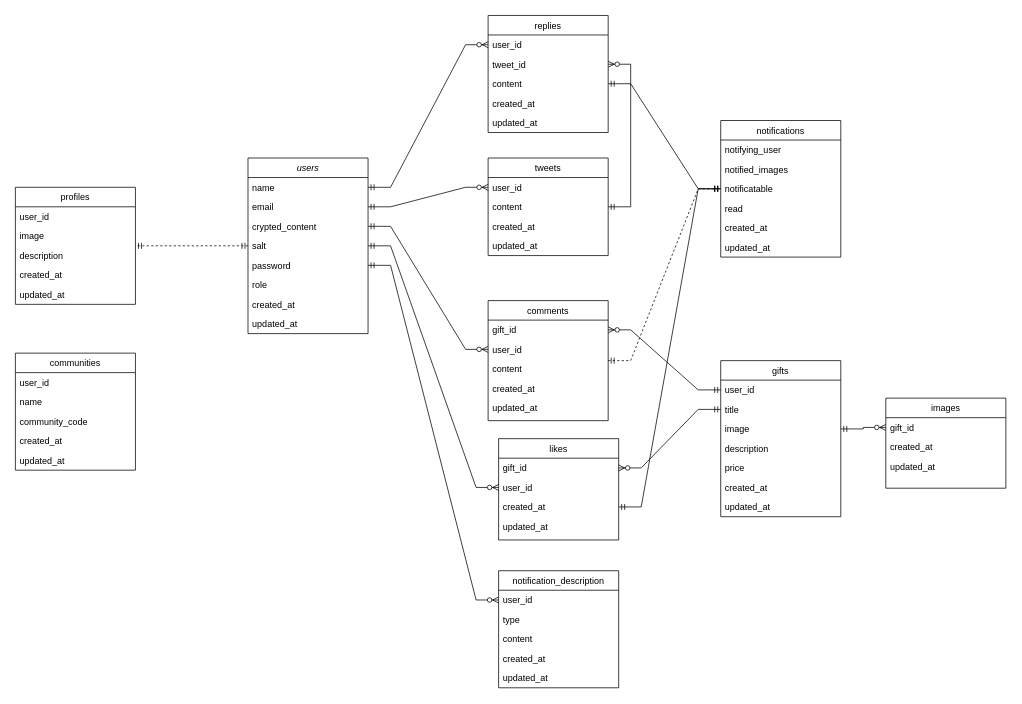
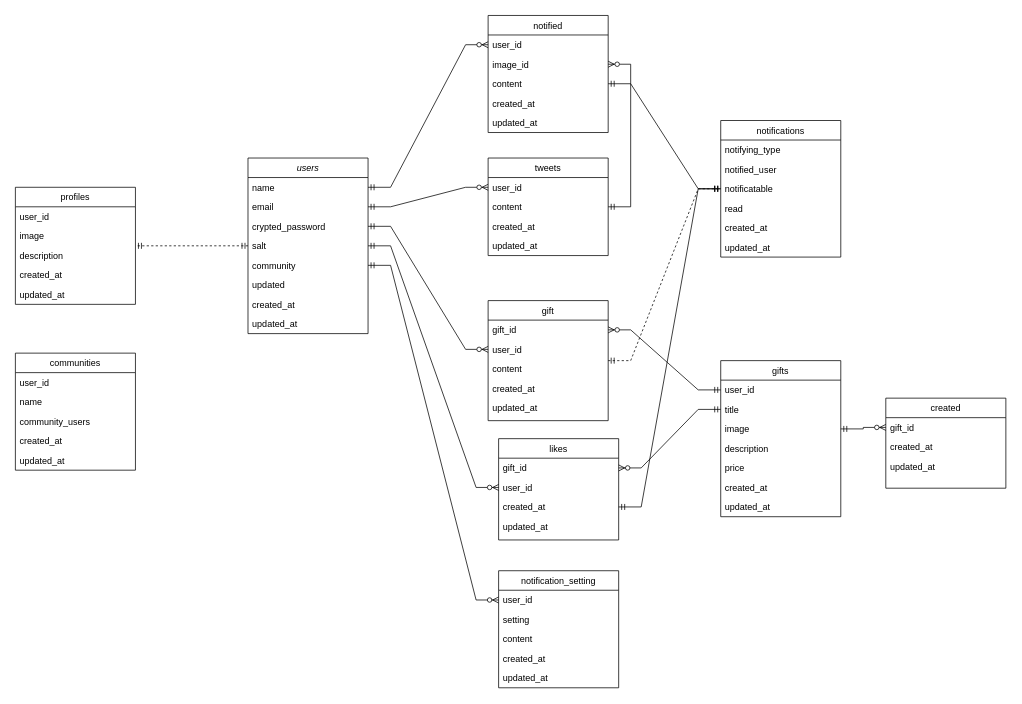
(548, 26) -> (548, 26)
(511, 65) -> (510, 65)
(757, 150) -> (757, 150)
(759, 170) -> (755, 170)
(290, 227) -> (292, 227)
(272, 266) -> (274, 266)
(261, 285) -> (270, 285)
(548, 311) -> (548, 311)
(945, 408) -> (945, 408)
(54, 422) -> (56, 422)
(558, 581) -> (558, 581)
(513, 620) -> (519, 620)
